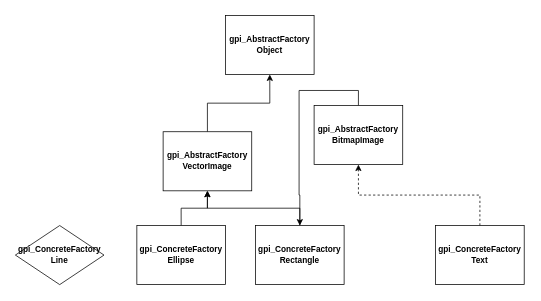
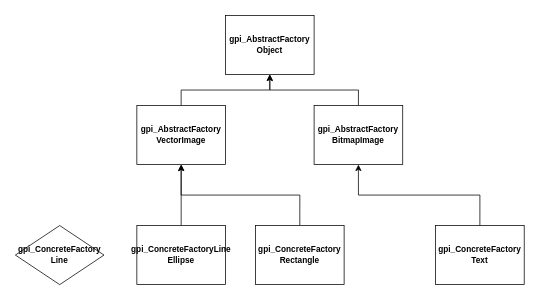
(299, 110) -> (316, 90)
(207, 161) -> (181, 135)
(421, 195) -> (421, 195)
(181, 255) -> (181, 255)
